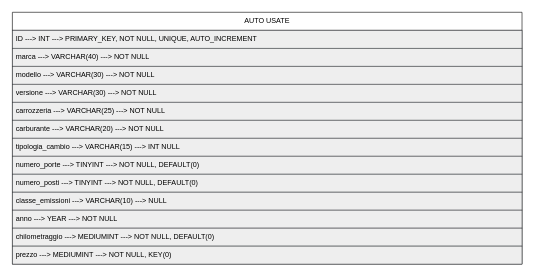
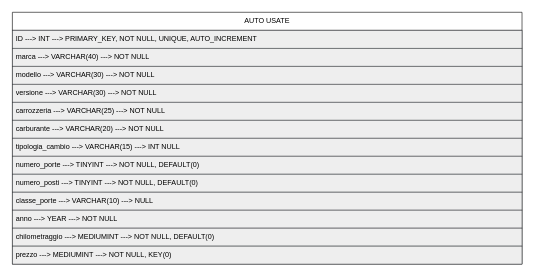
(97, 201) -> (92, 201)
